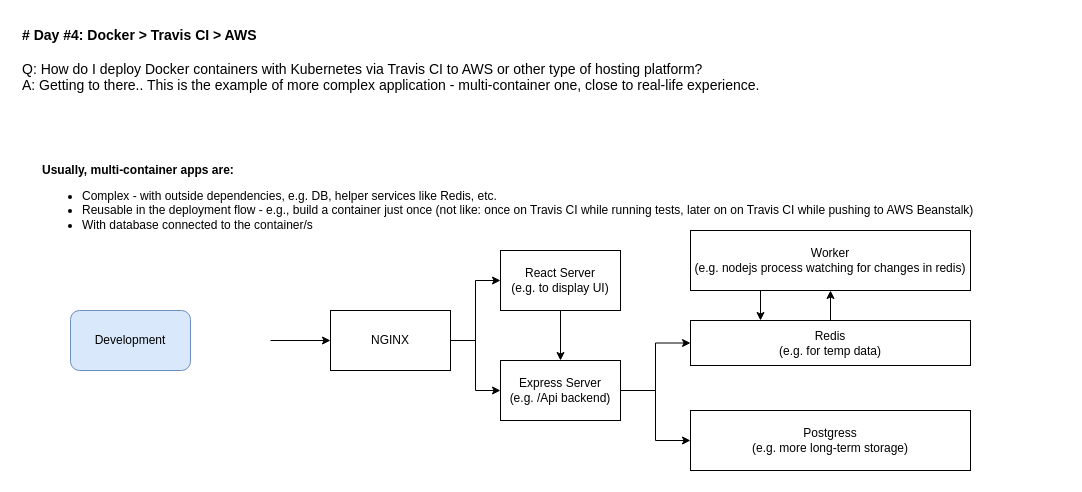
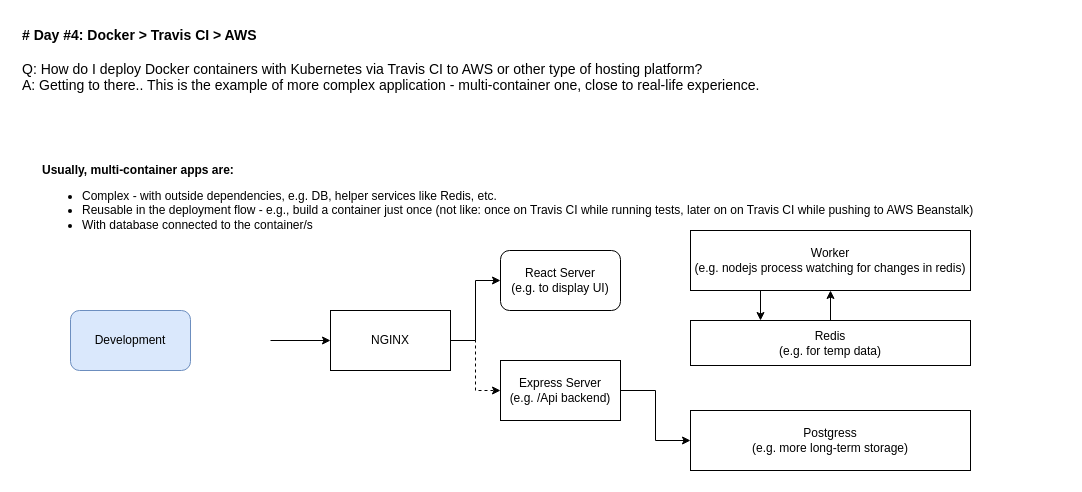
(561, 281) -> (561, 281)
(561, 332) -> none
(656, 352) -> none
(476, 374) -> (476, 374)
